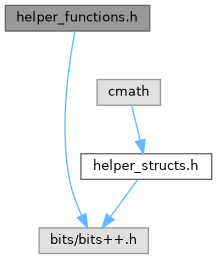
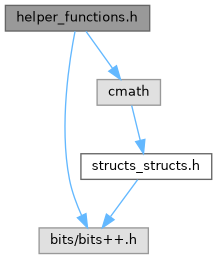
none -> (99, 50)
(146, 167) -> (146, 167)
